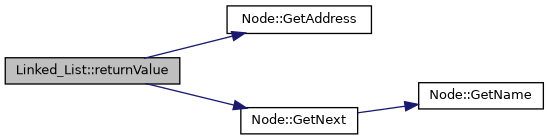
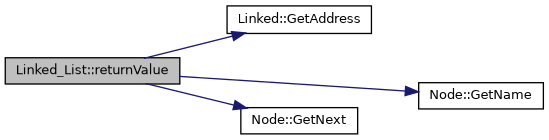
(299, 20) -> (299, 20)
(381, 109) -> (293, 84)
